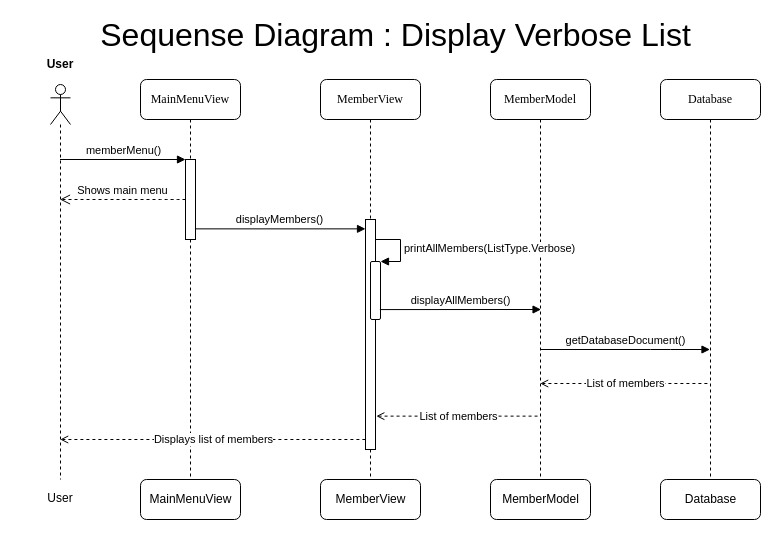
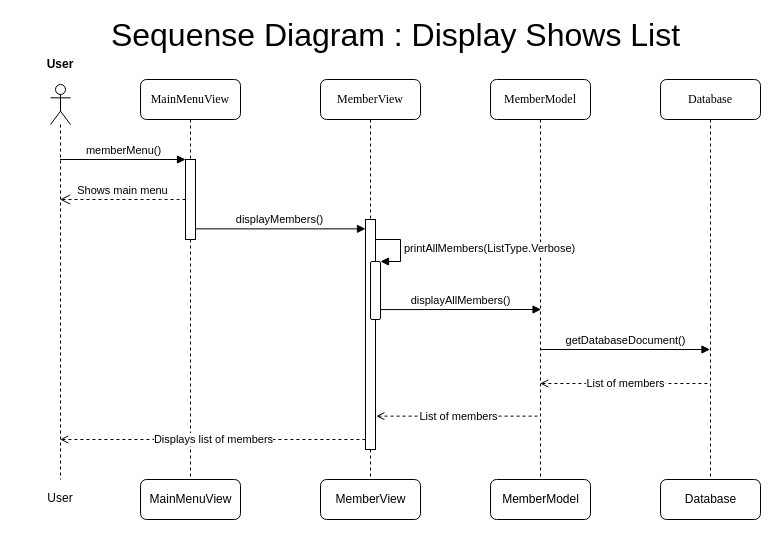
(396, 36) -> (396, 36)
